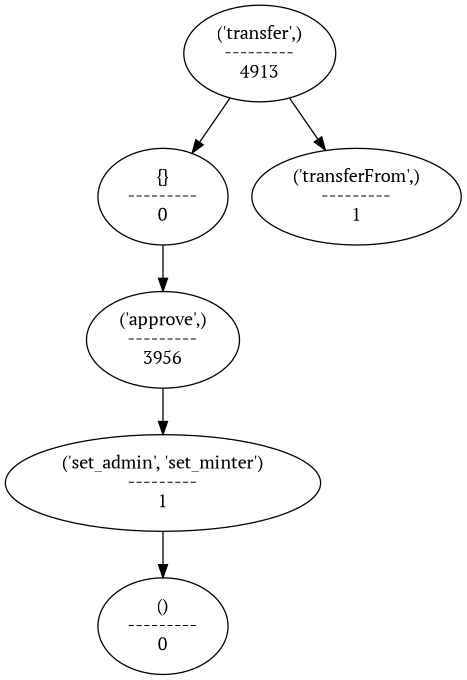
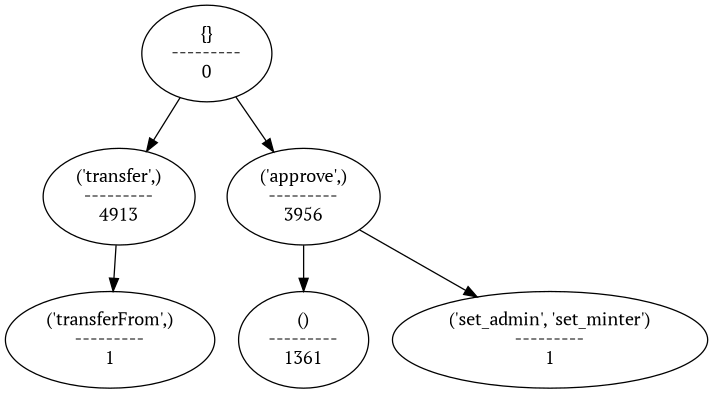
(215, 120) -> (167, 119)
none -> (304, 340)
(163, 626) -> none
